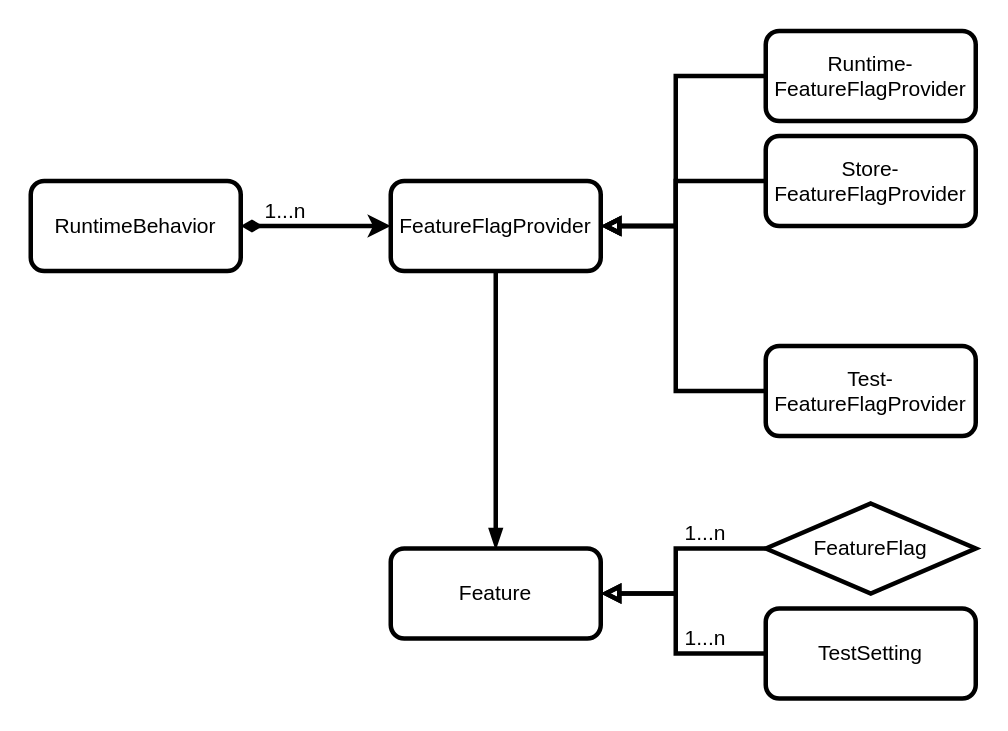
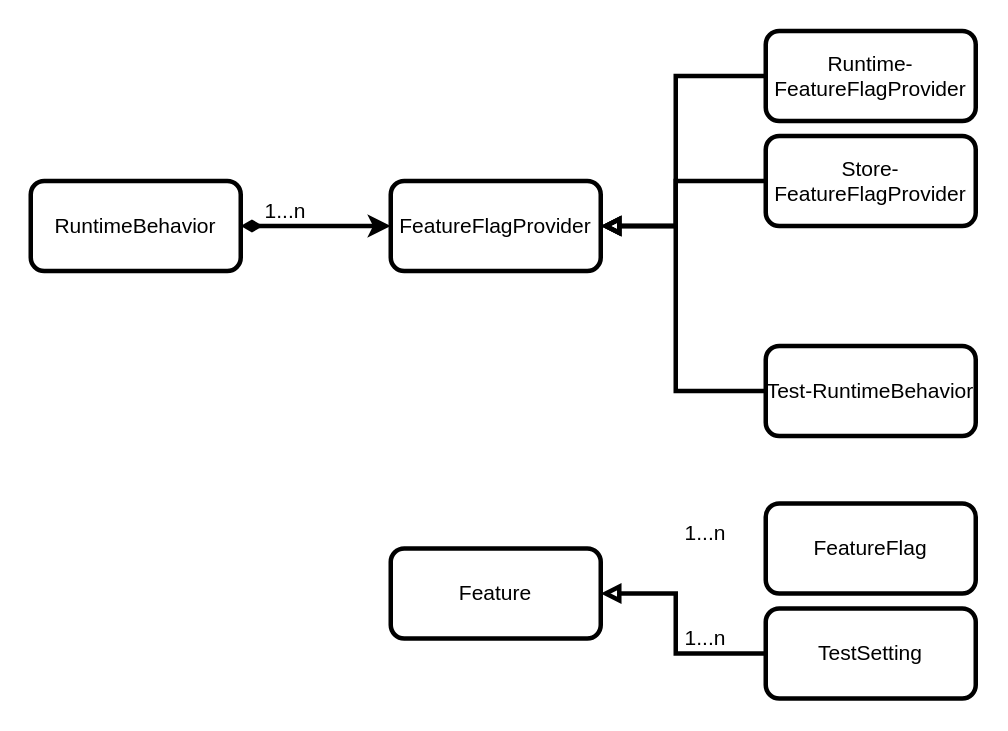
(871, 391) -> (871, 391)
(496, 400) -> none
(699, 548) -> none
(871, 548) -> (871, 548)
